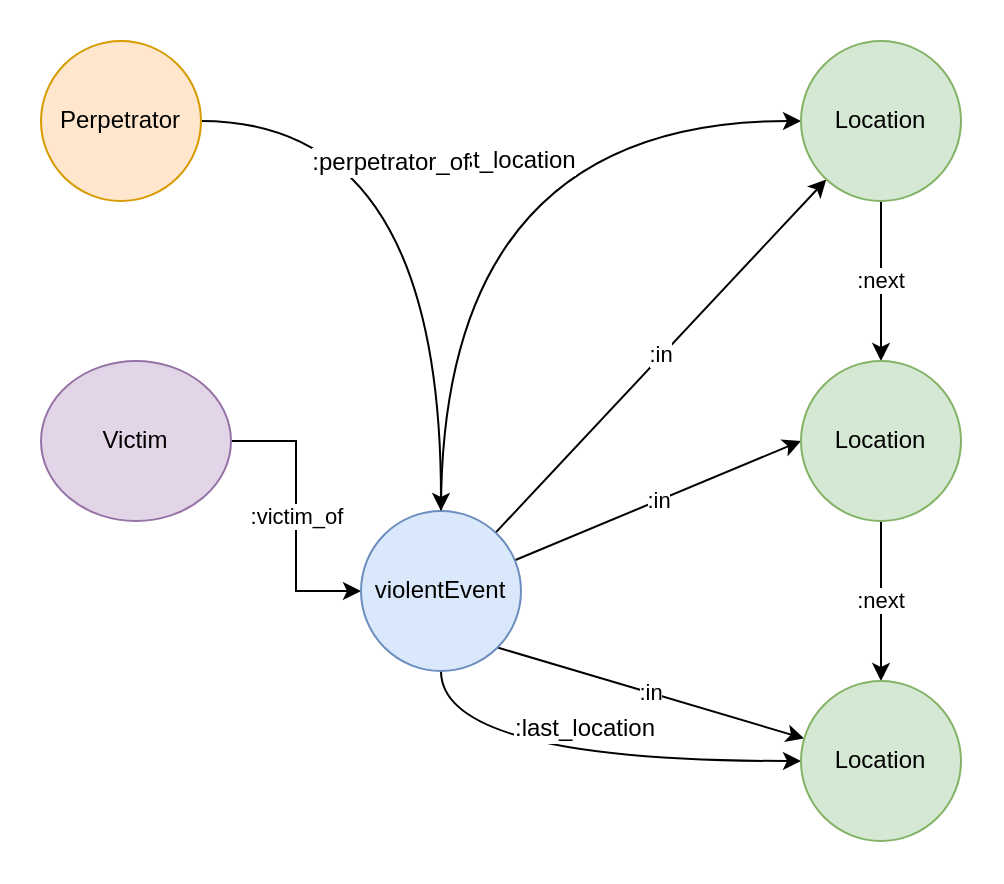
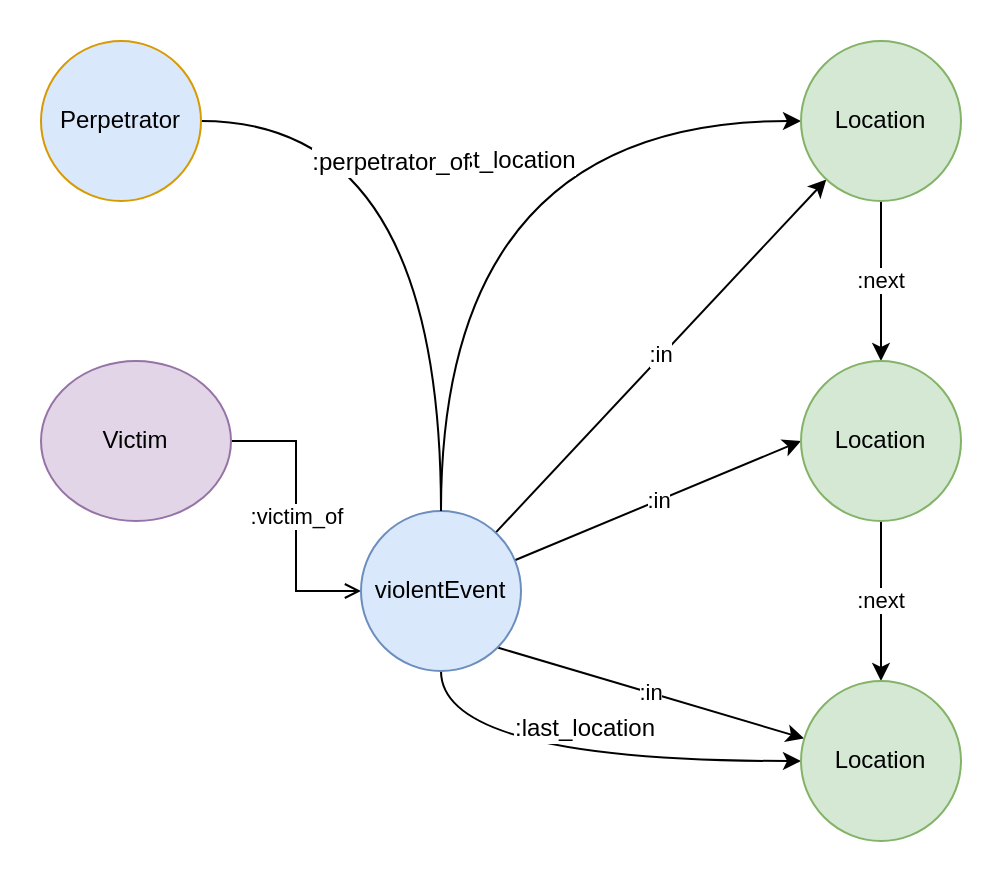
(121, 121) -> (121, 121)
(419, 305) -> (417, 304)
(346, 591) -> (348, 591)
